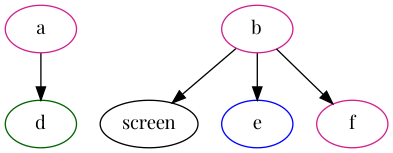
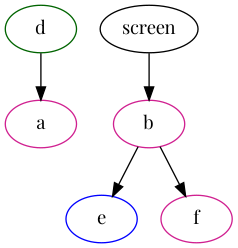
(41, 70) -> (41, 70)
(209, 71) -> (149, 70)
